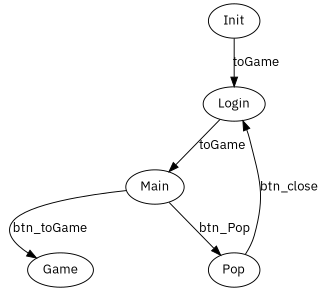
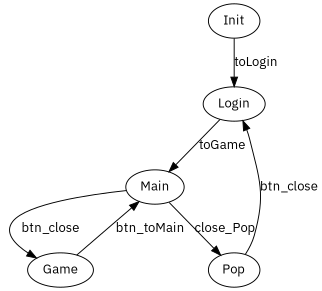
(256, 62) -> (256, 62)
(51, 229) -> (51, 229)
(225, 229) -> (225, 229)
none -> (104, 231)
